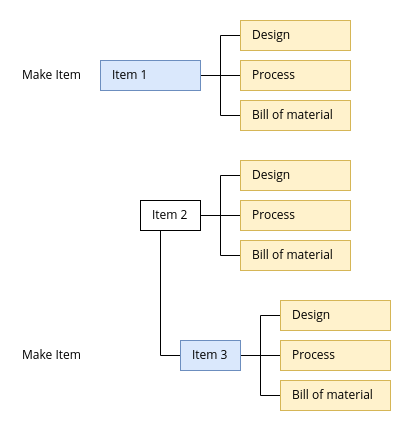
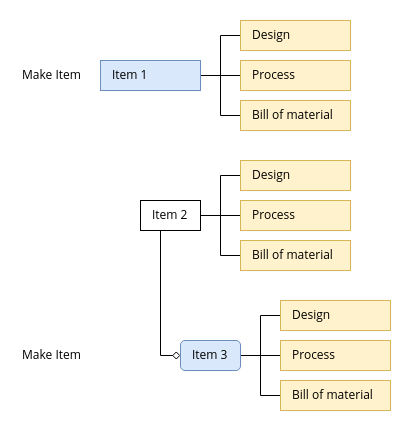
(176, 356) -> (172, 356)
(211, 356) -> (211, 356)
